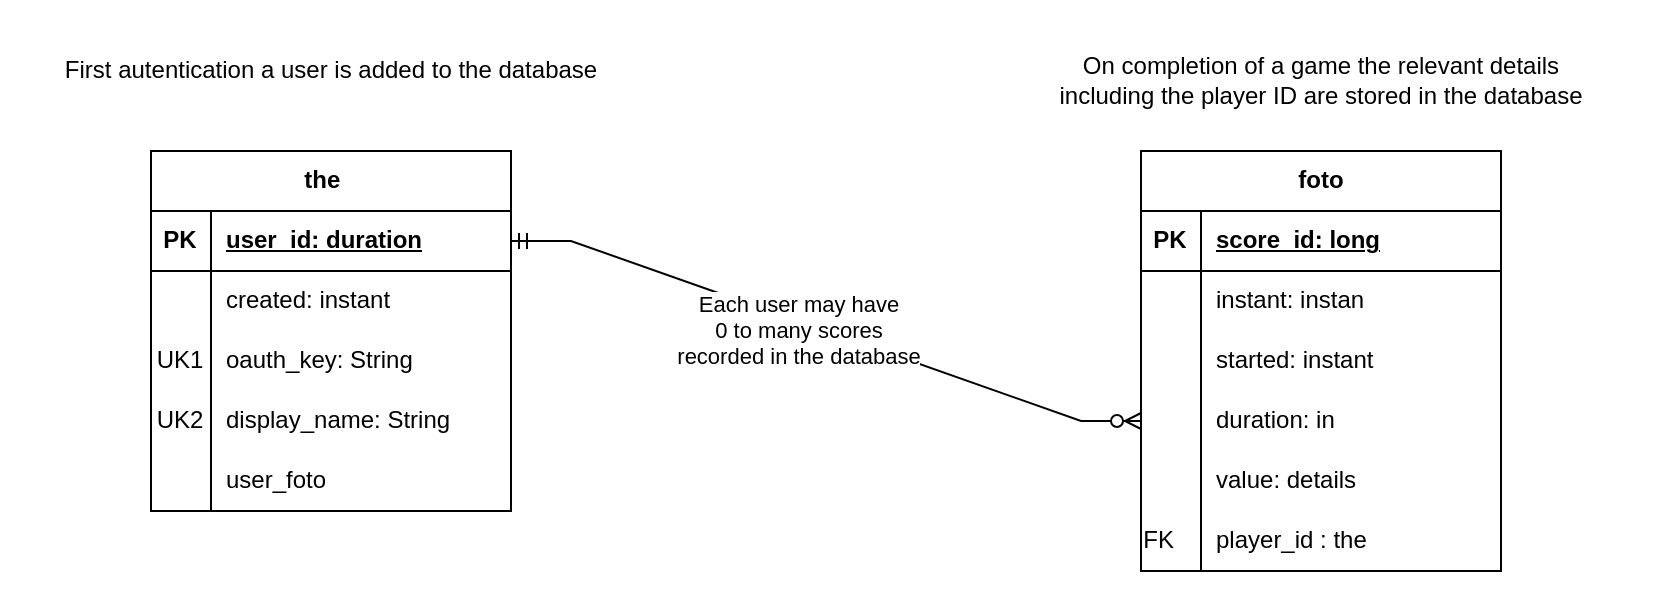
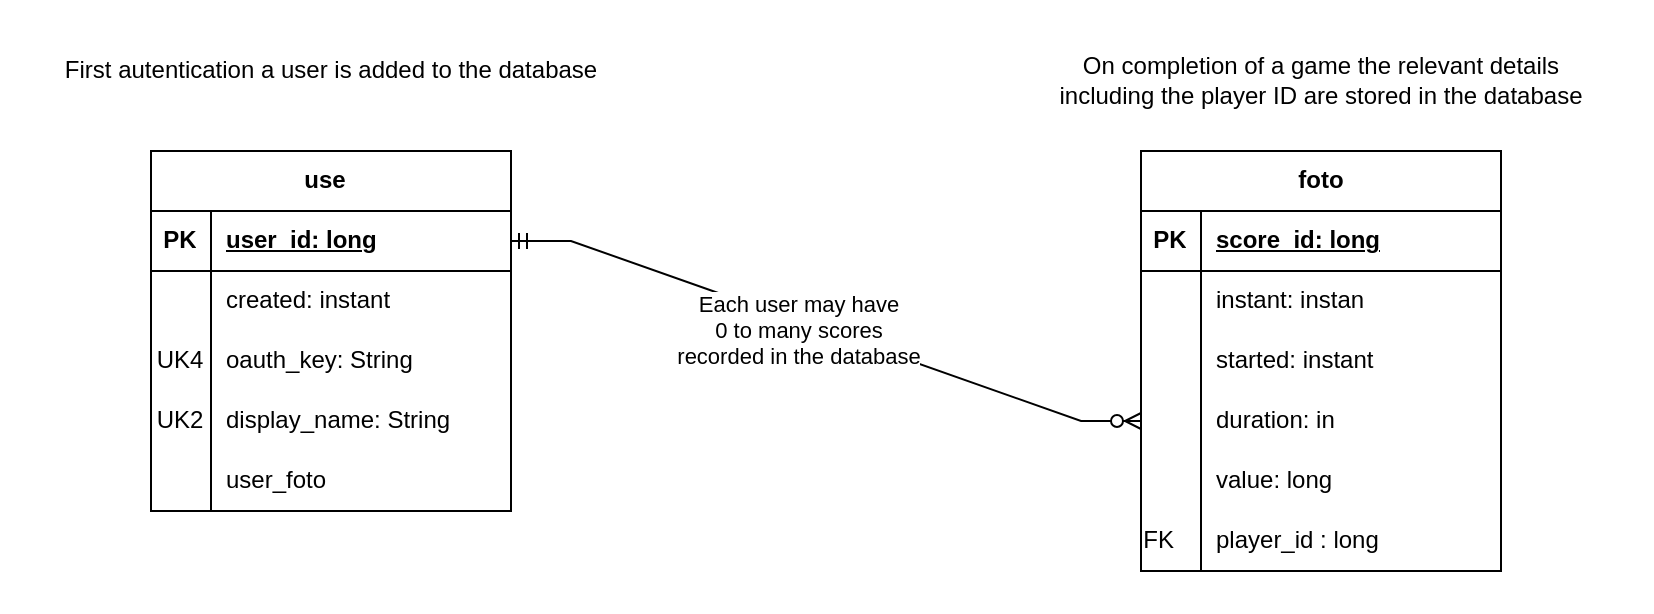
(332, 181) -> (332, 181)
(329, 241) -> (302, 241)
(181, 361) -> (181, 361)
(1295, 481) -> (1278, 481)
(1302, 541) -> (1306, 541)
